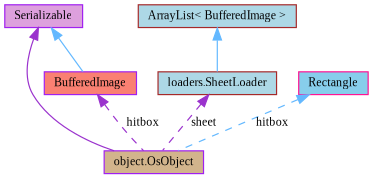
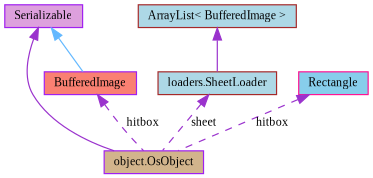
(217, 56) -> (217, 56)
(238, 125) -> (238, 125)
